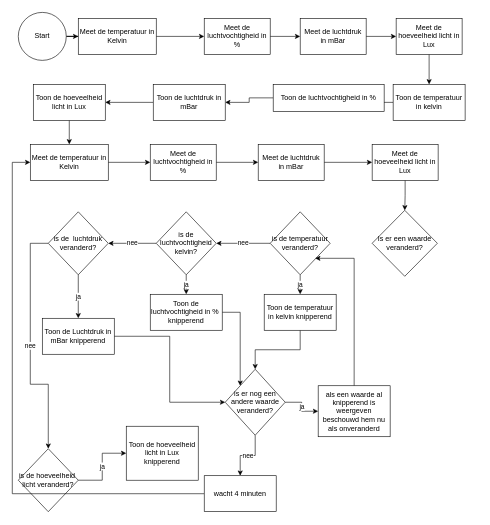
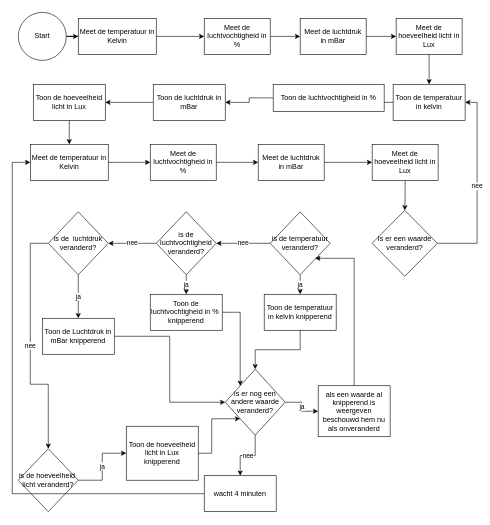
none -> (474, 102)
(186, 243) -> (186, 243)
none -> (212, 453)
